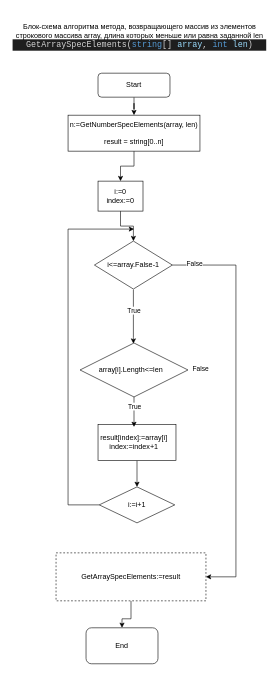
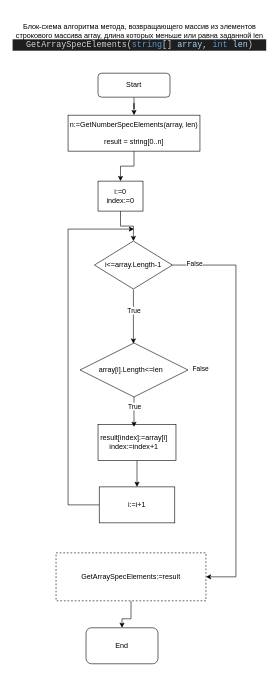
(134, 265) -> (134, 265)
(137, 505) -> (137, 505)
